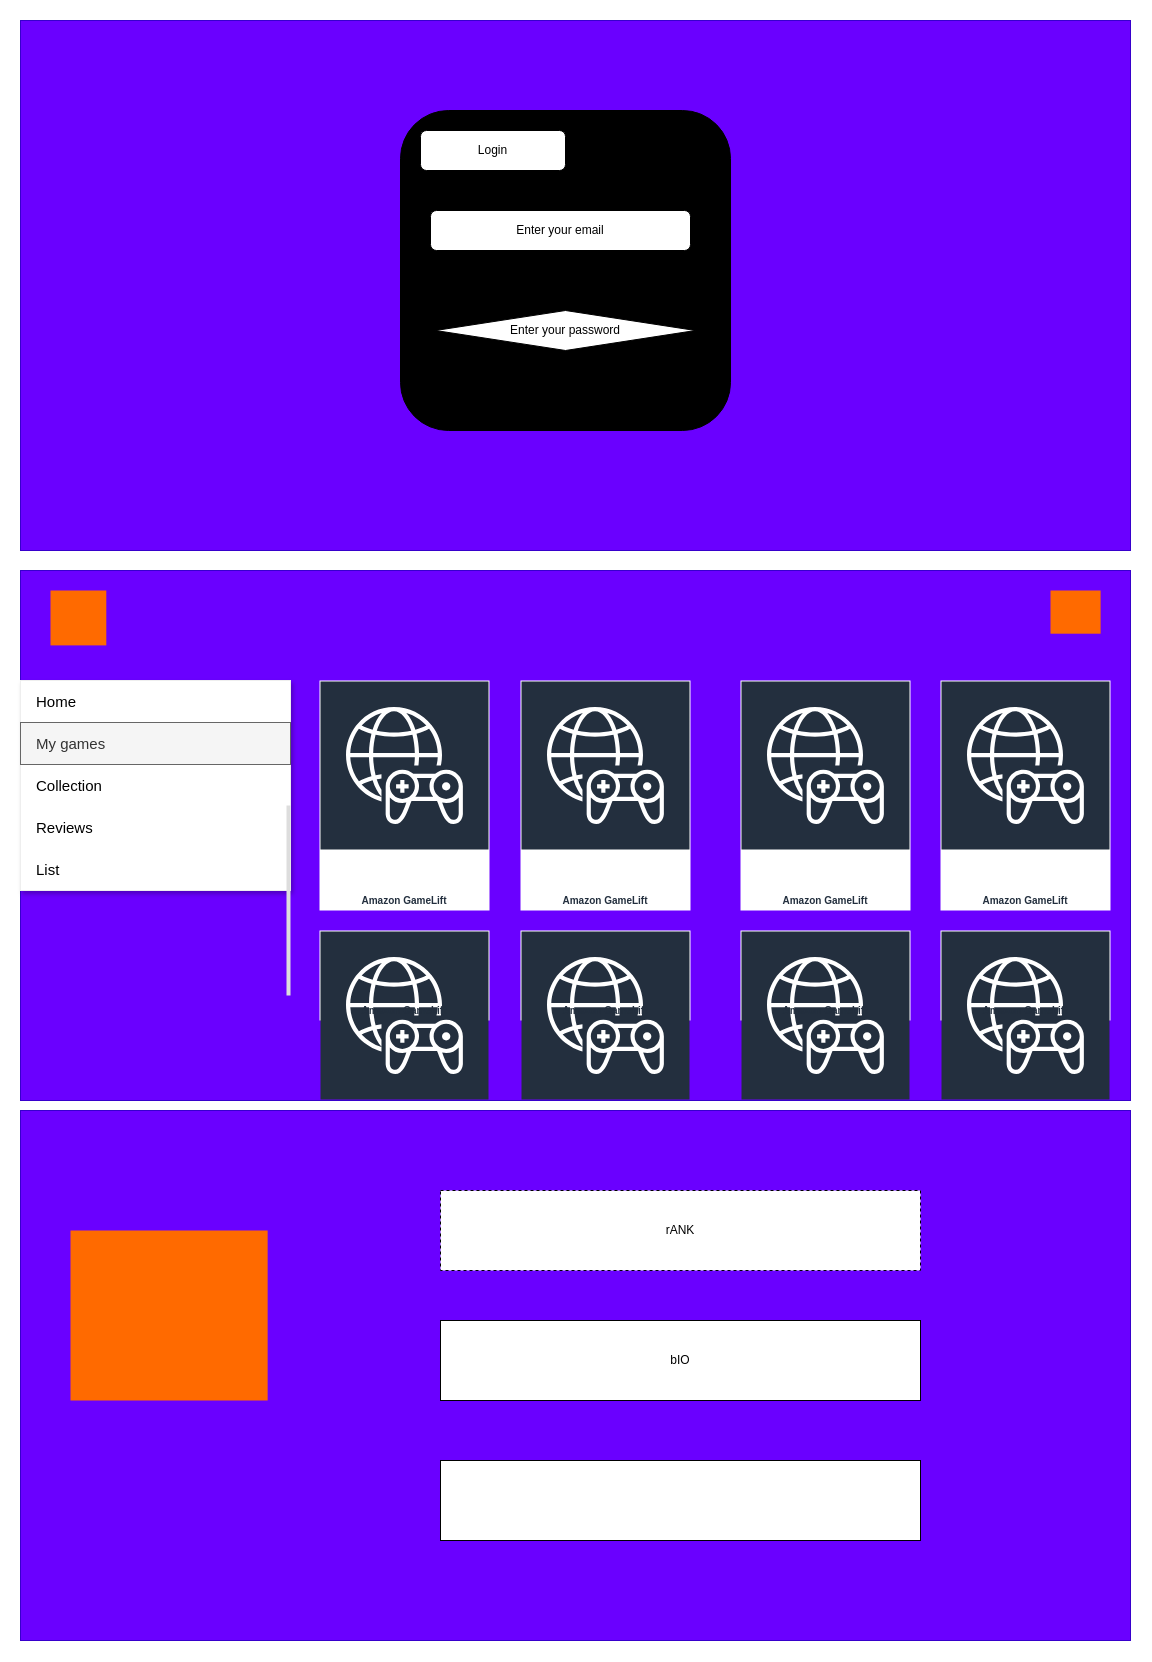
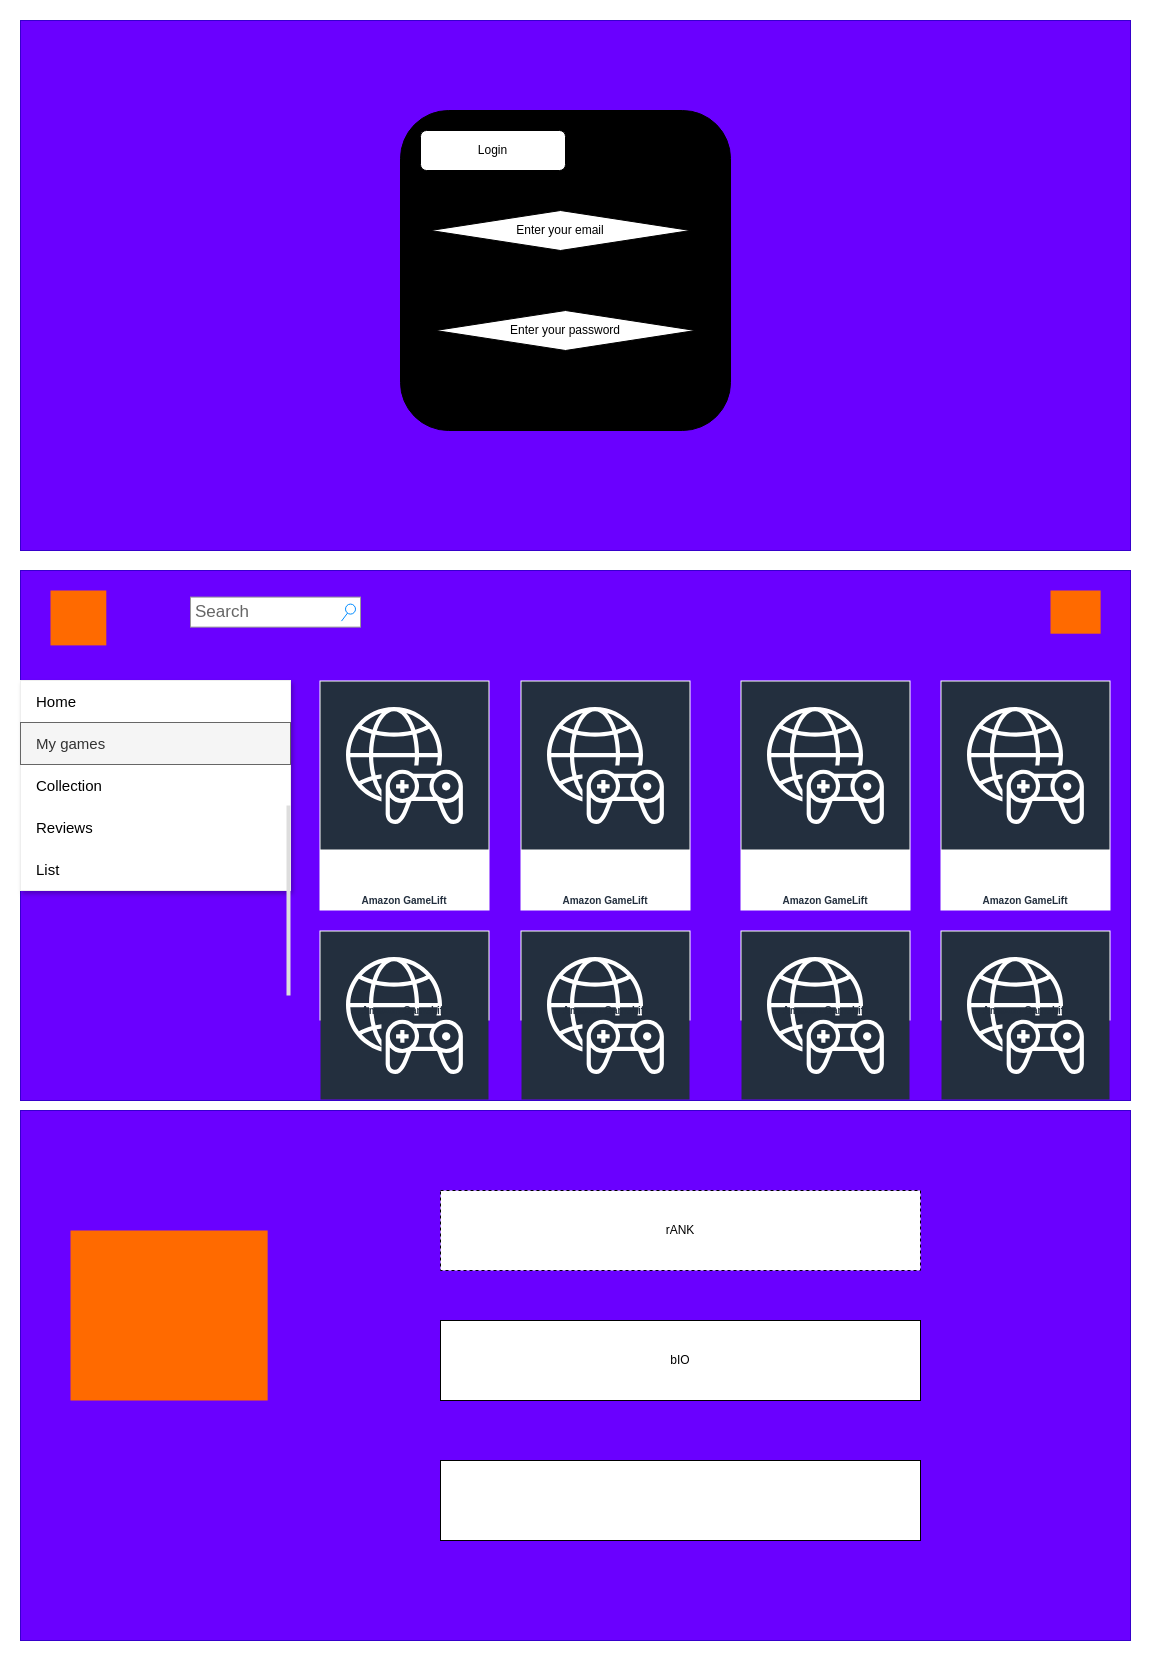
(561, 231) -> (561, 231)
none -> (276, 612)
